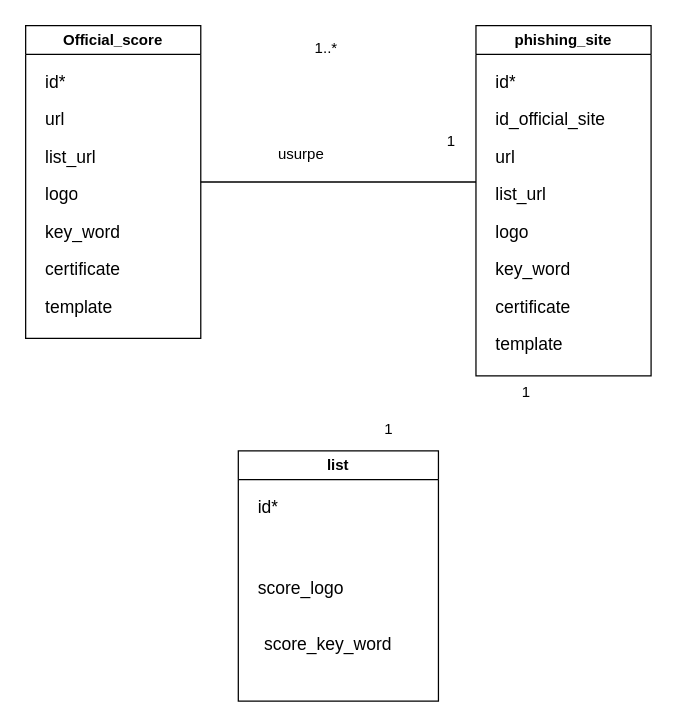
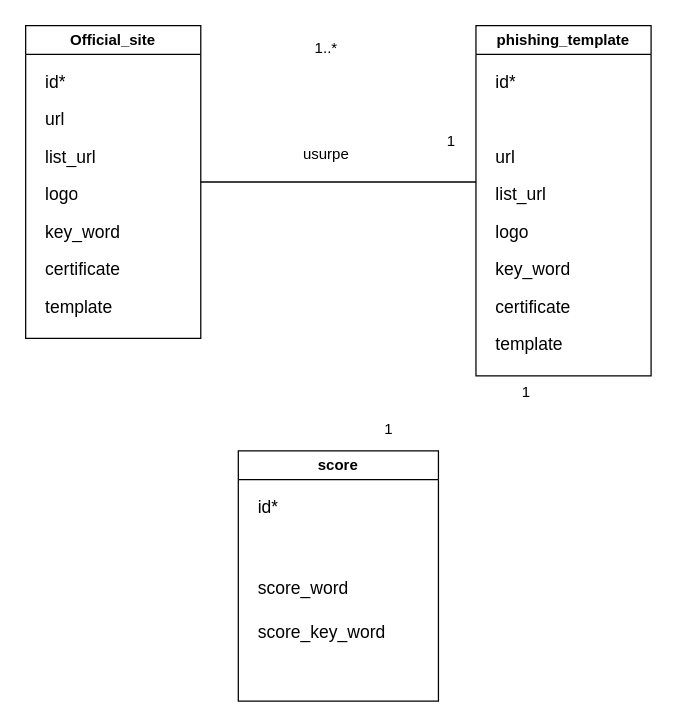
(113, 41) -> (113, 41)
(563, 41) -> (563, 41)
(557, 119) -> none
(301, 154) -> (326, 154)
(338, 466) -> (338, 466)
(298, 588) -> (300, 588)
(338, 644) -> (332, 632)
